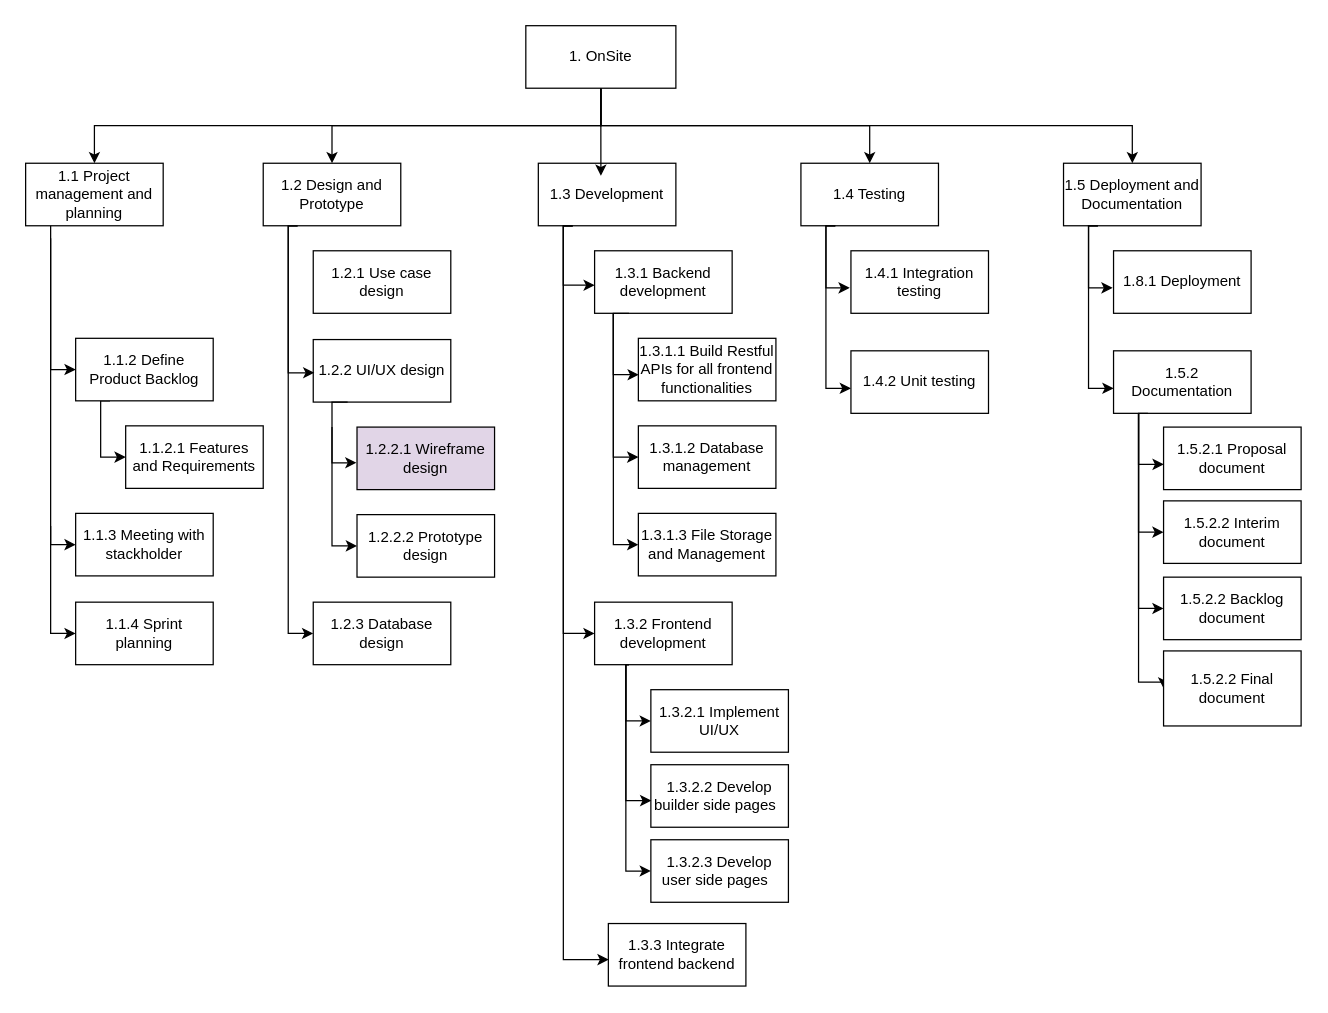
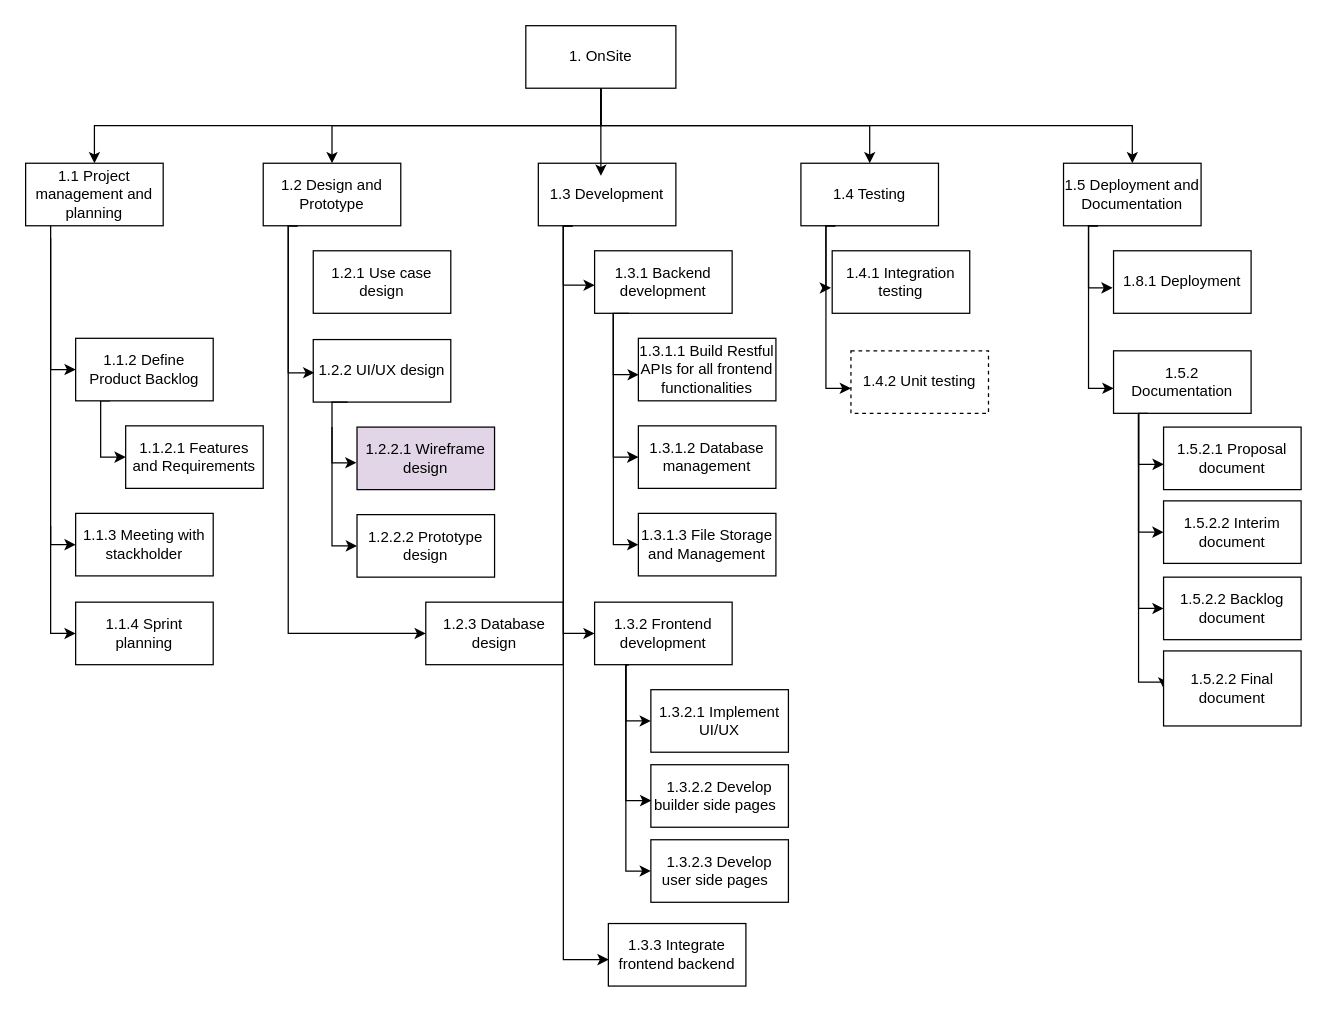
(919, 282) -> (901, 282)
(919, 382) -> (919, 382)
(382, 633) -> (494, 633)
